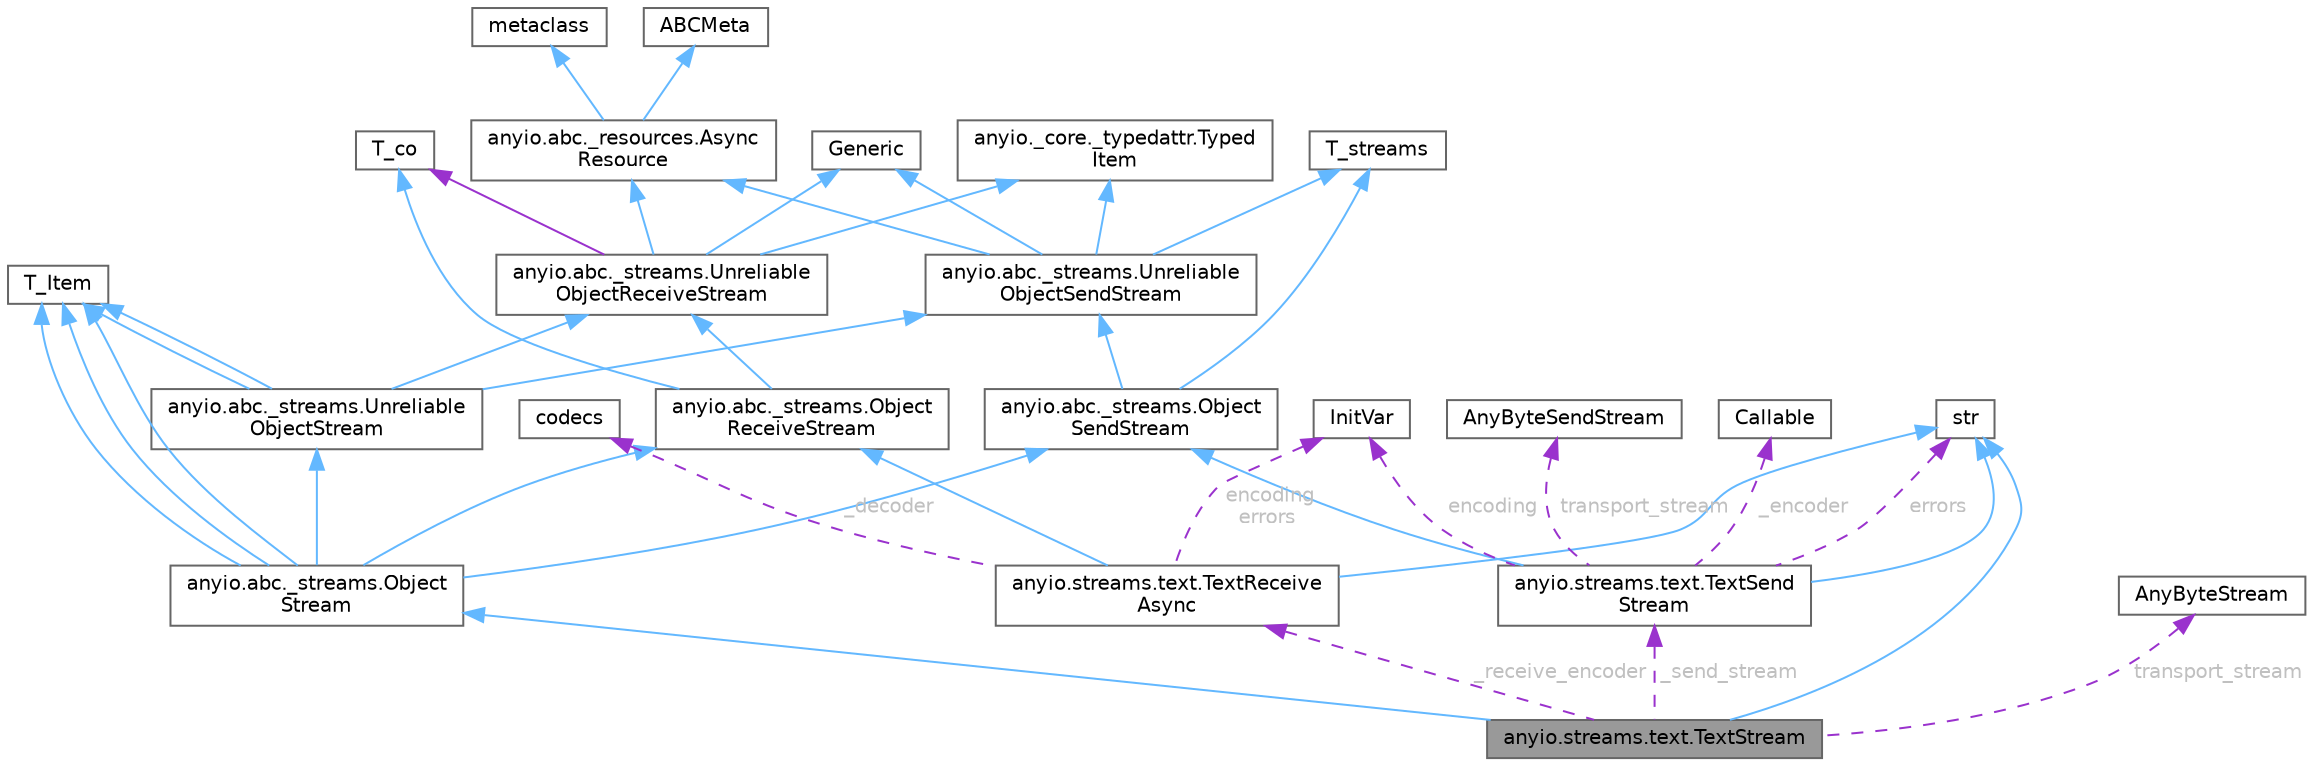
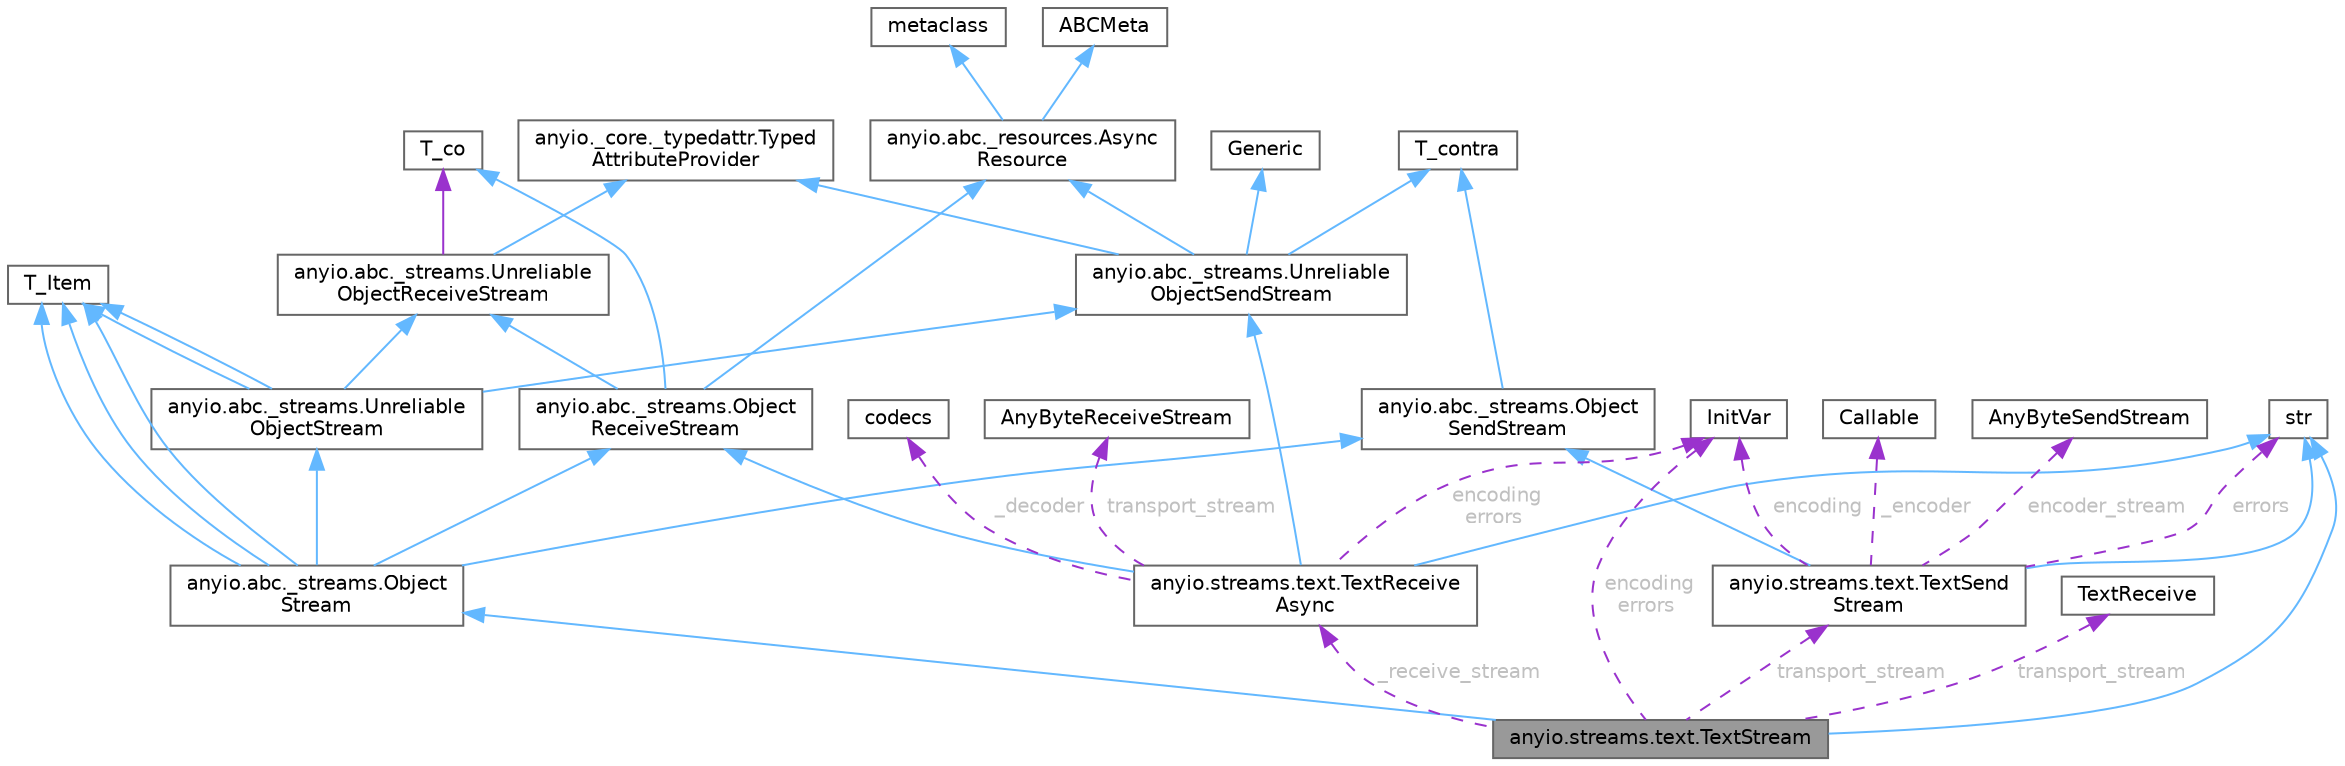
(1115, 150) -> (676, 150)
(1378, 150) -> (1458, 150)
(764, 218) -> none
(646, 227) -> (836, 291)
(1114, 362) -> (1282, 461)
none -> (1117, 419)
(1643, 507) -> (2104, 507)
none -> (1596, 573)
(2212, 596) -> (2138, 596)
(1557, 673) -> (1457, 673)
(1727, 673) -> (1859, 673)
